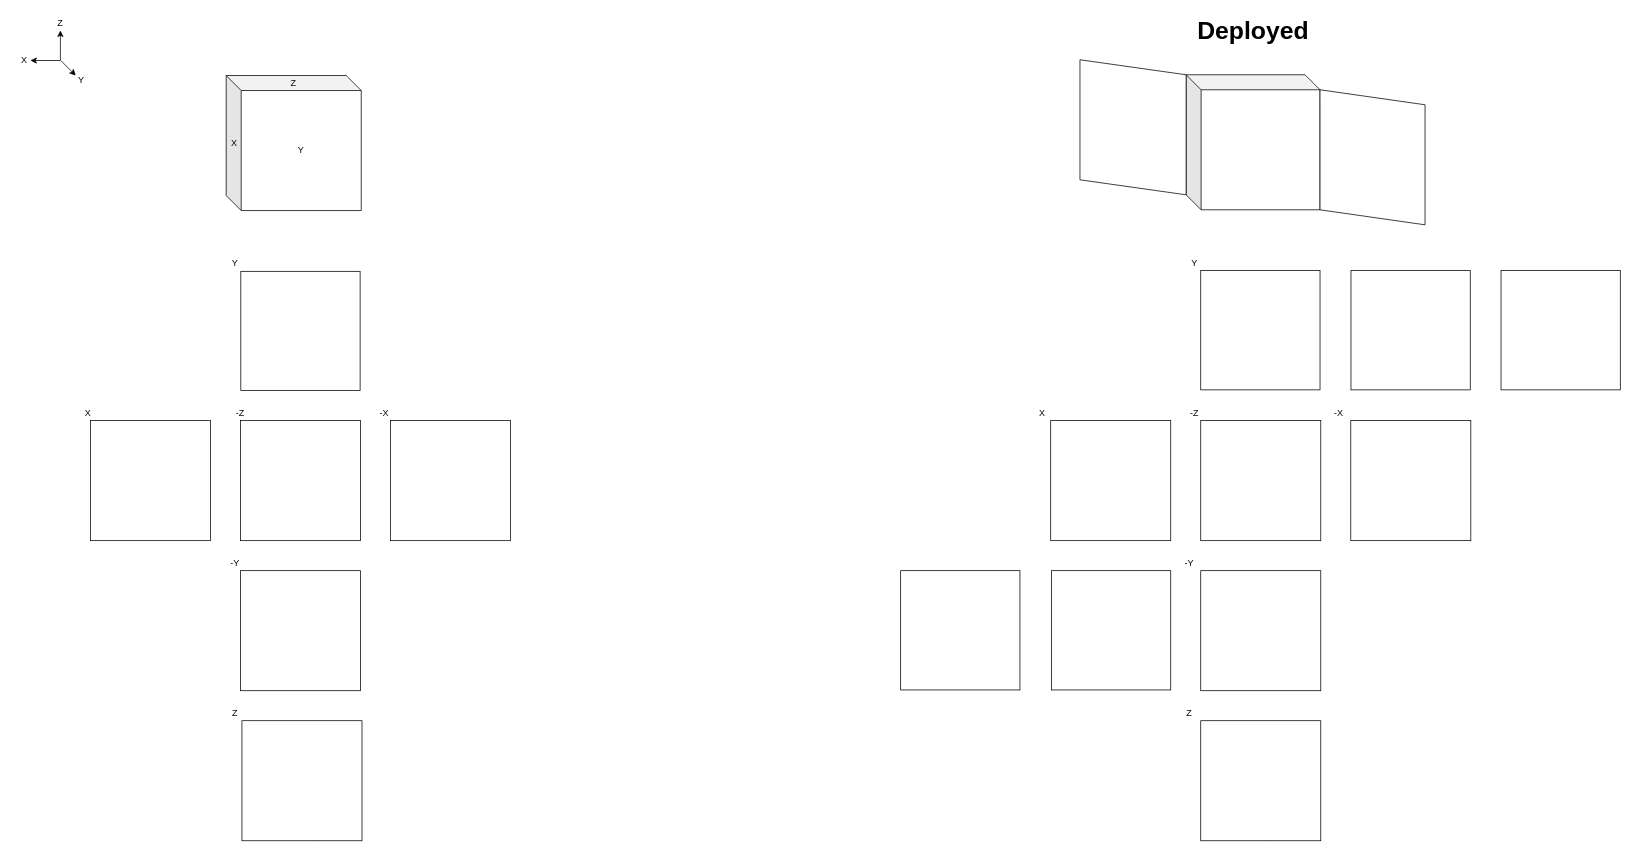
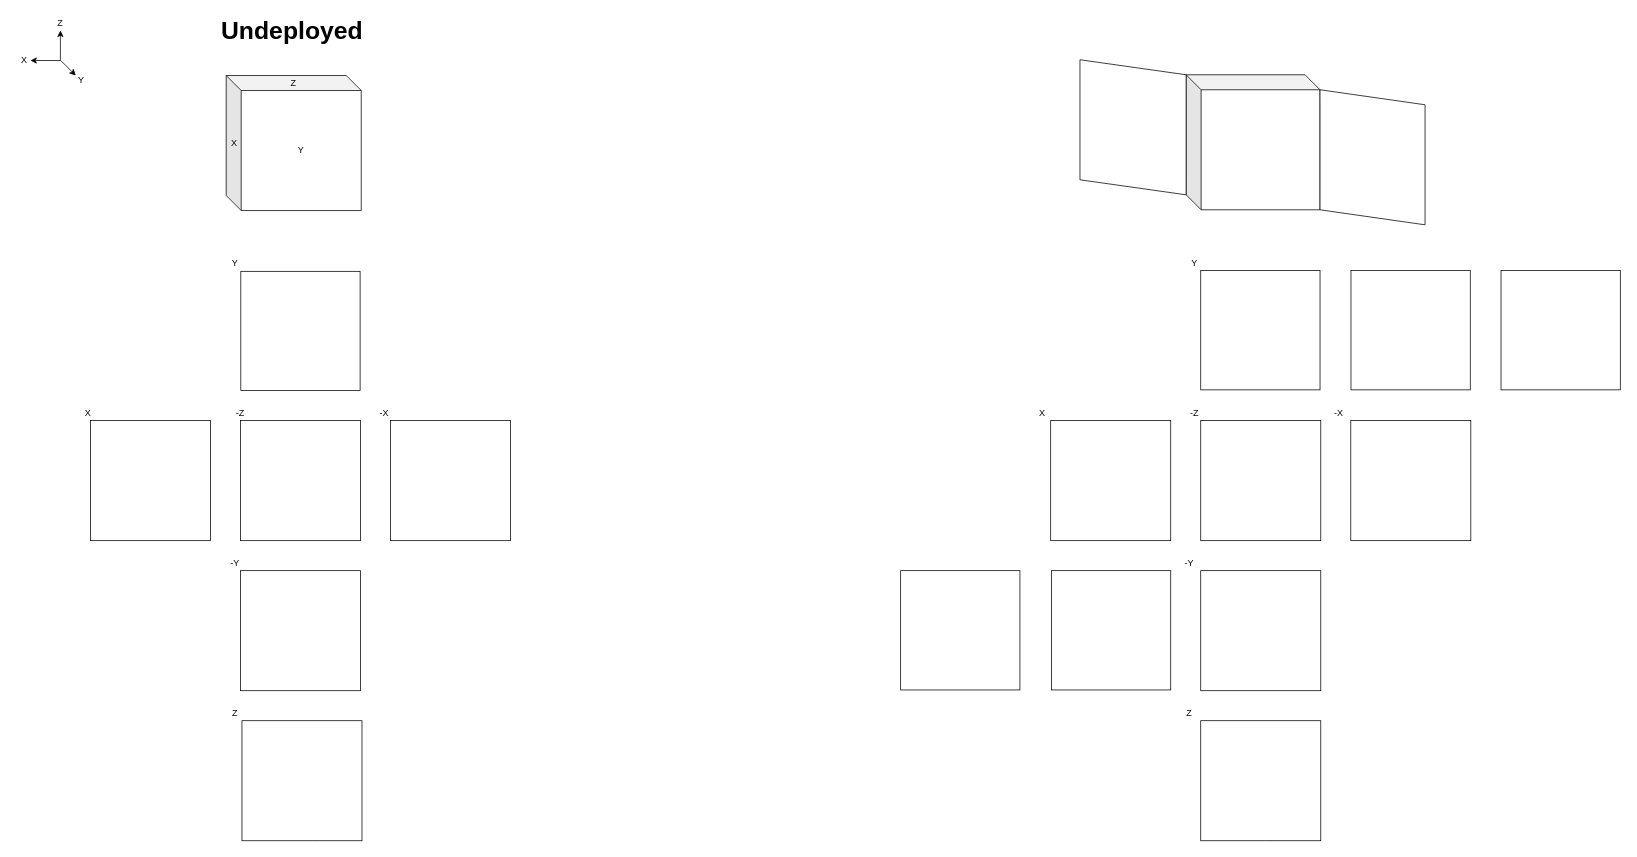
none -> (292, 30)
(1253, 30) -> none
